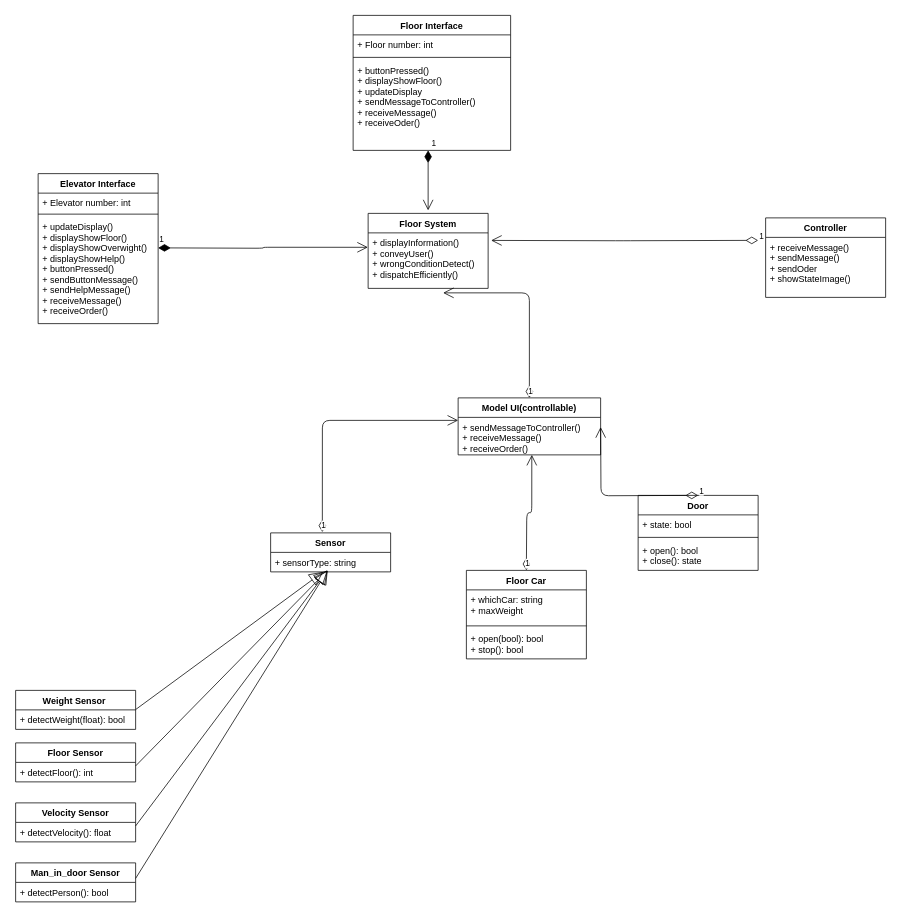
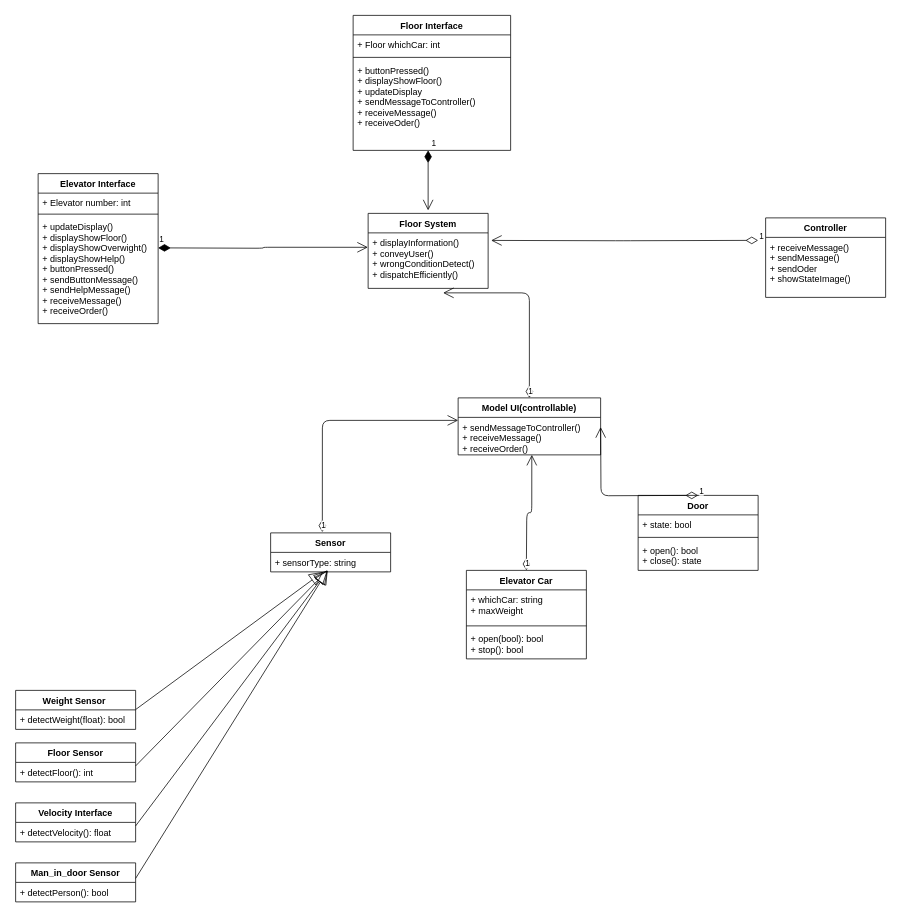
(398, 45) -> (402, 45)
(526, 581) -> (526, 581)
(75, 813) -> (75, 813)
